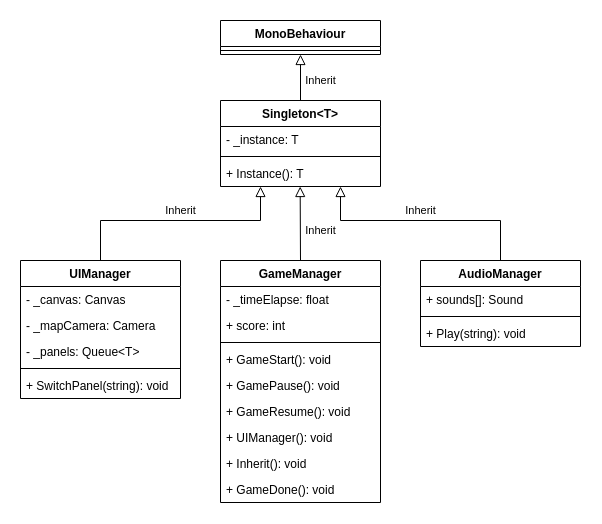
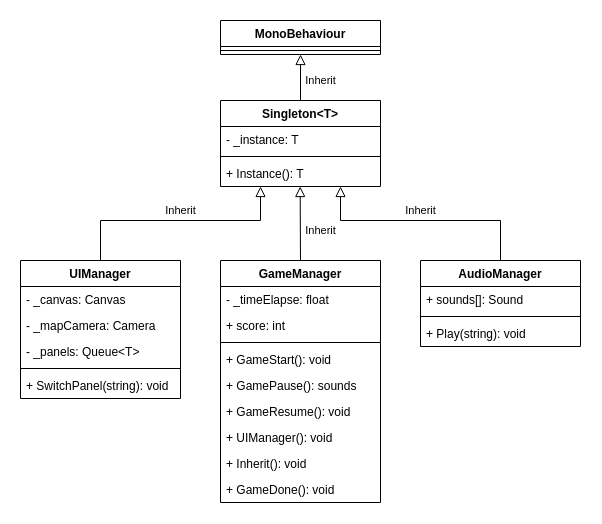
(284, 386) -> (292, 386)
